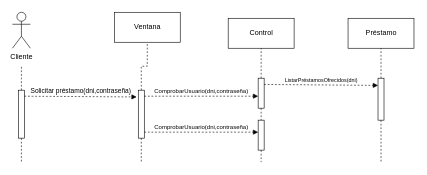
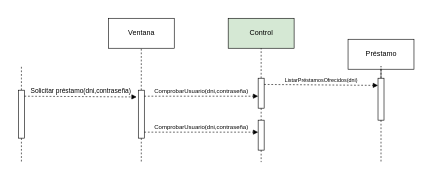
(147, 27) -> (141, 33)
(21, 30) -> none
(261, 33) -> (261, 33)
(381, 33) -> (381, 54)
